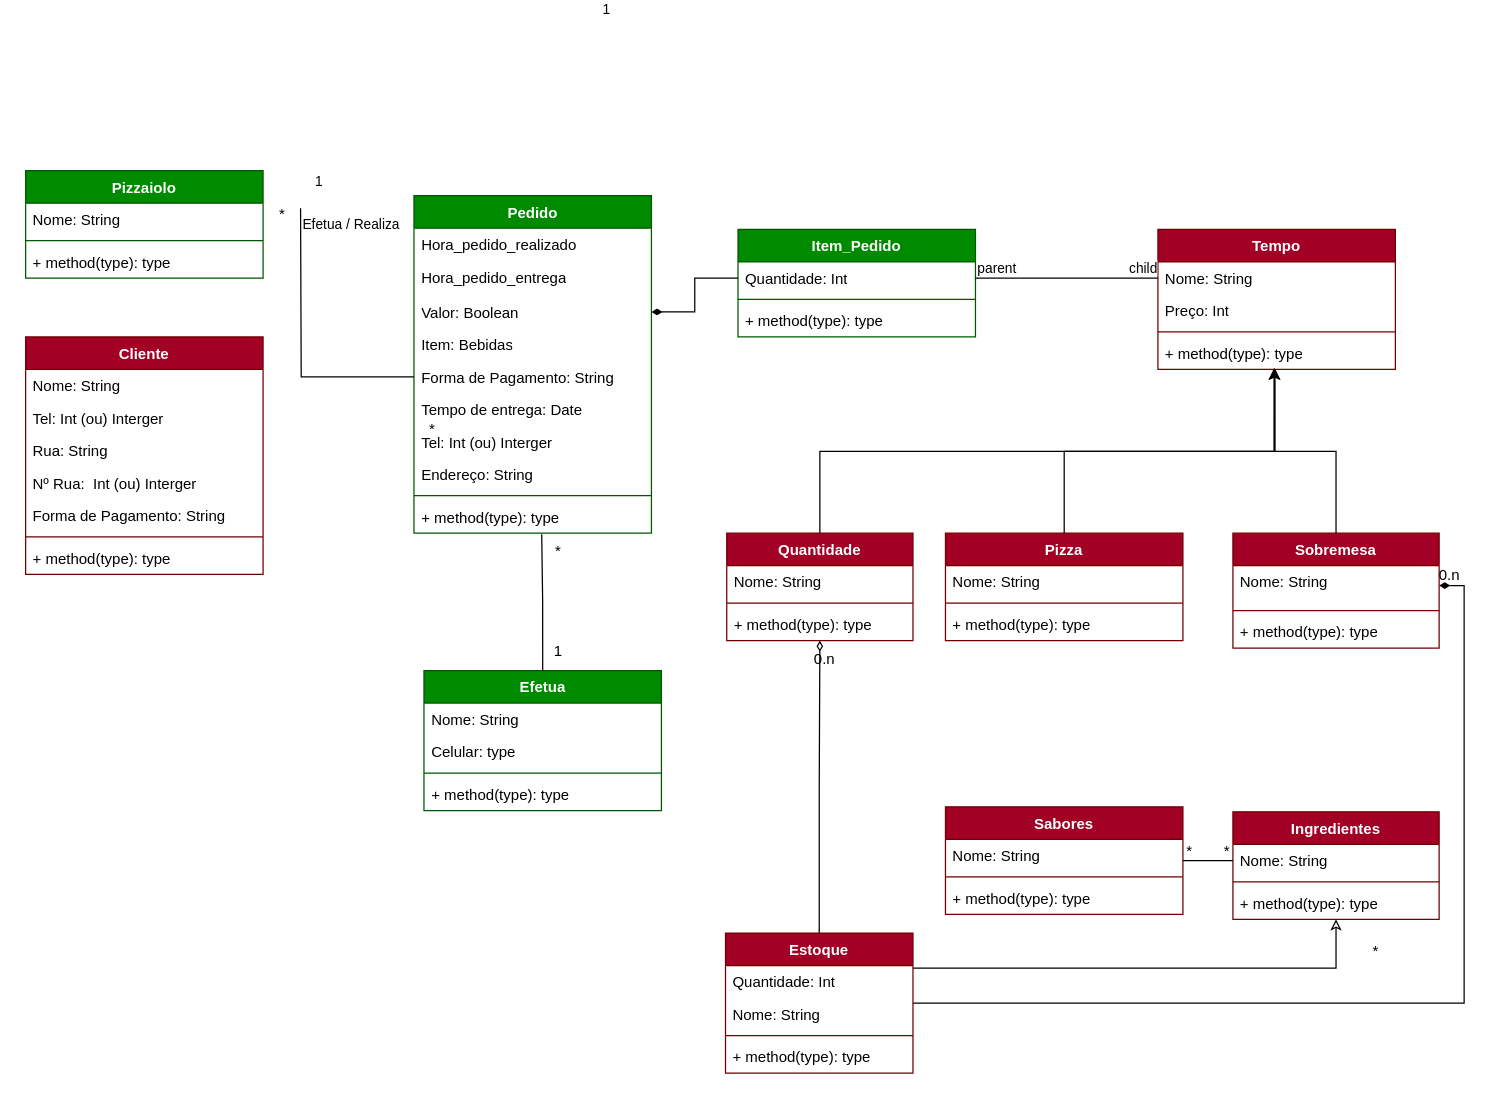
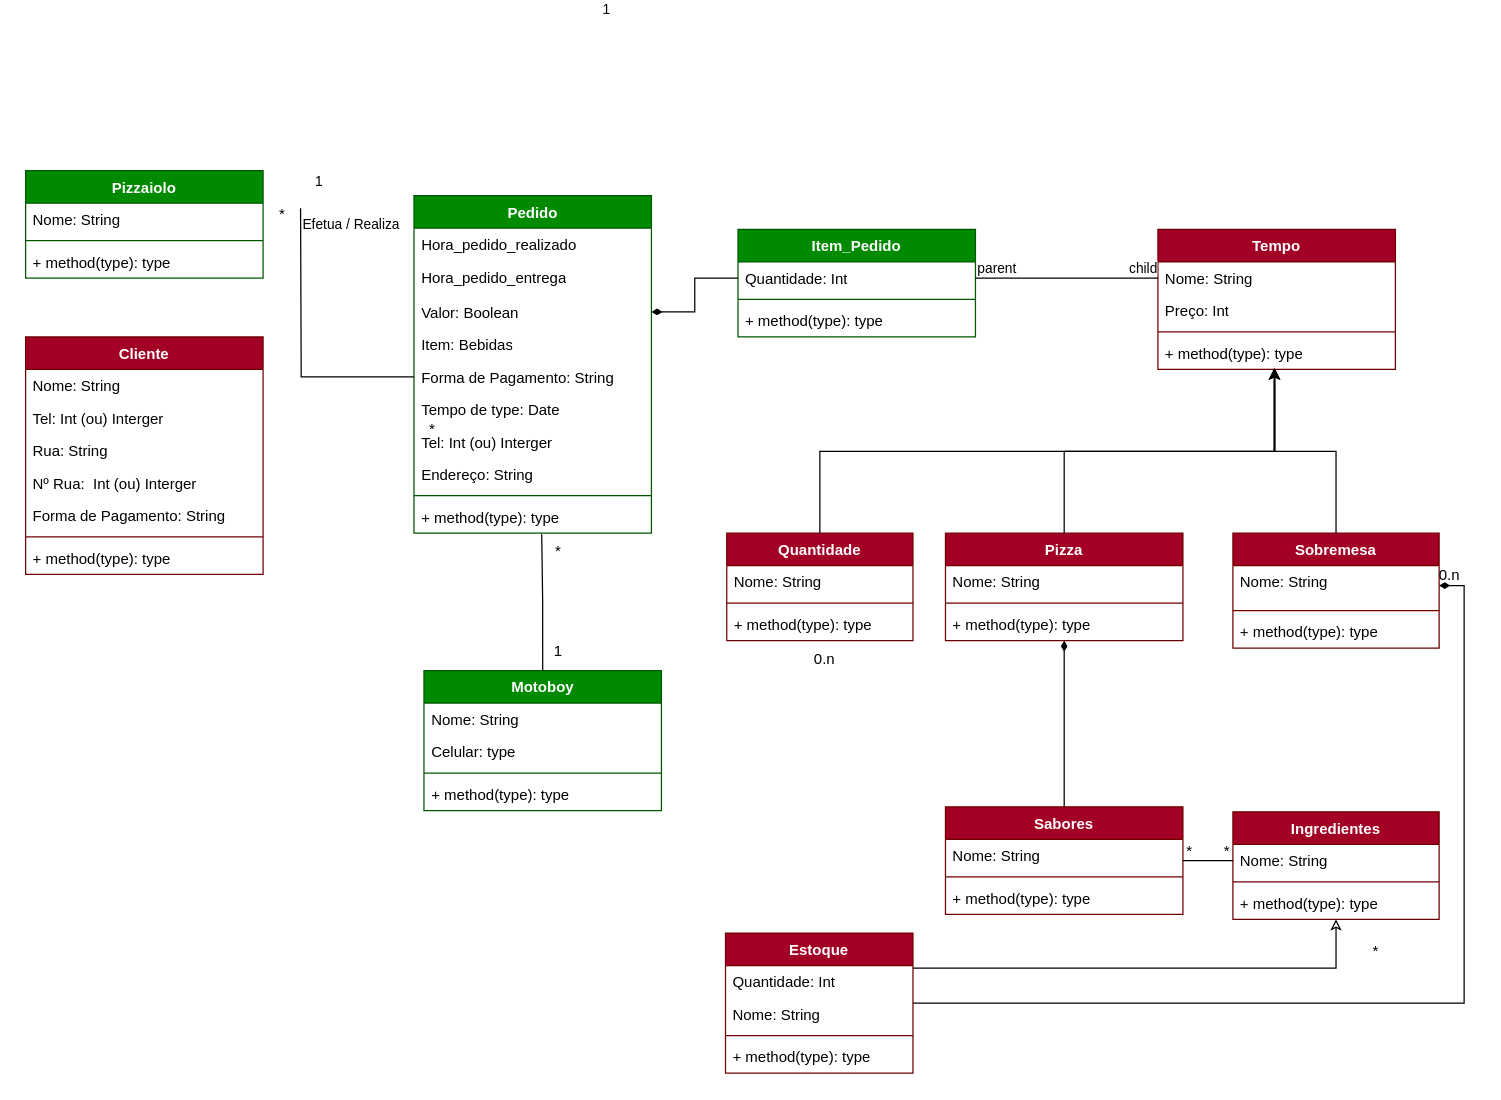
(506, 411) -> (494, 411)
(543, 688) -> (543, 688)
none -> (1064, 729)
(819, 792) -> none
